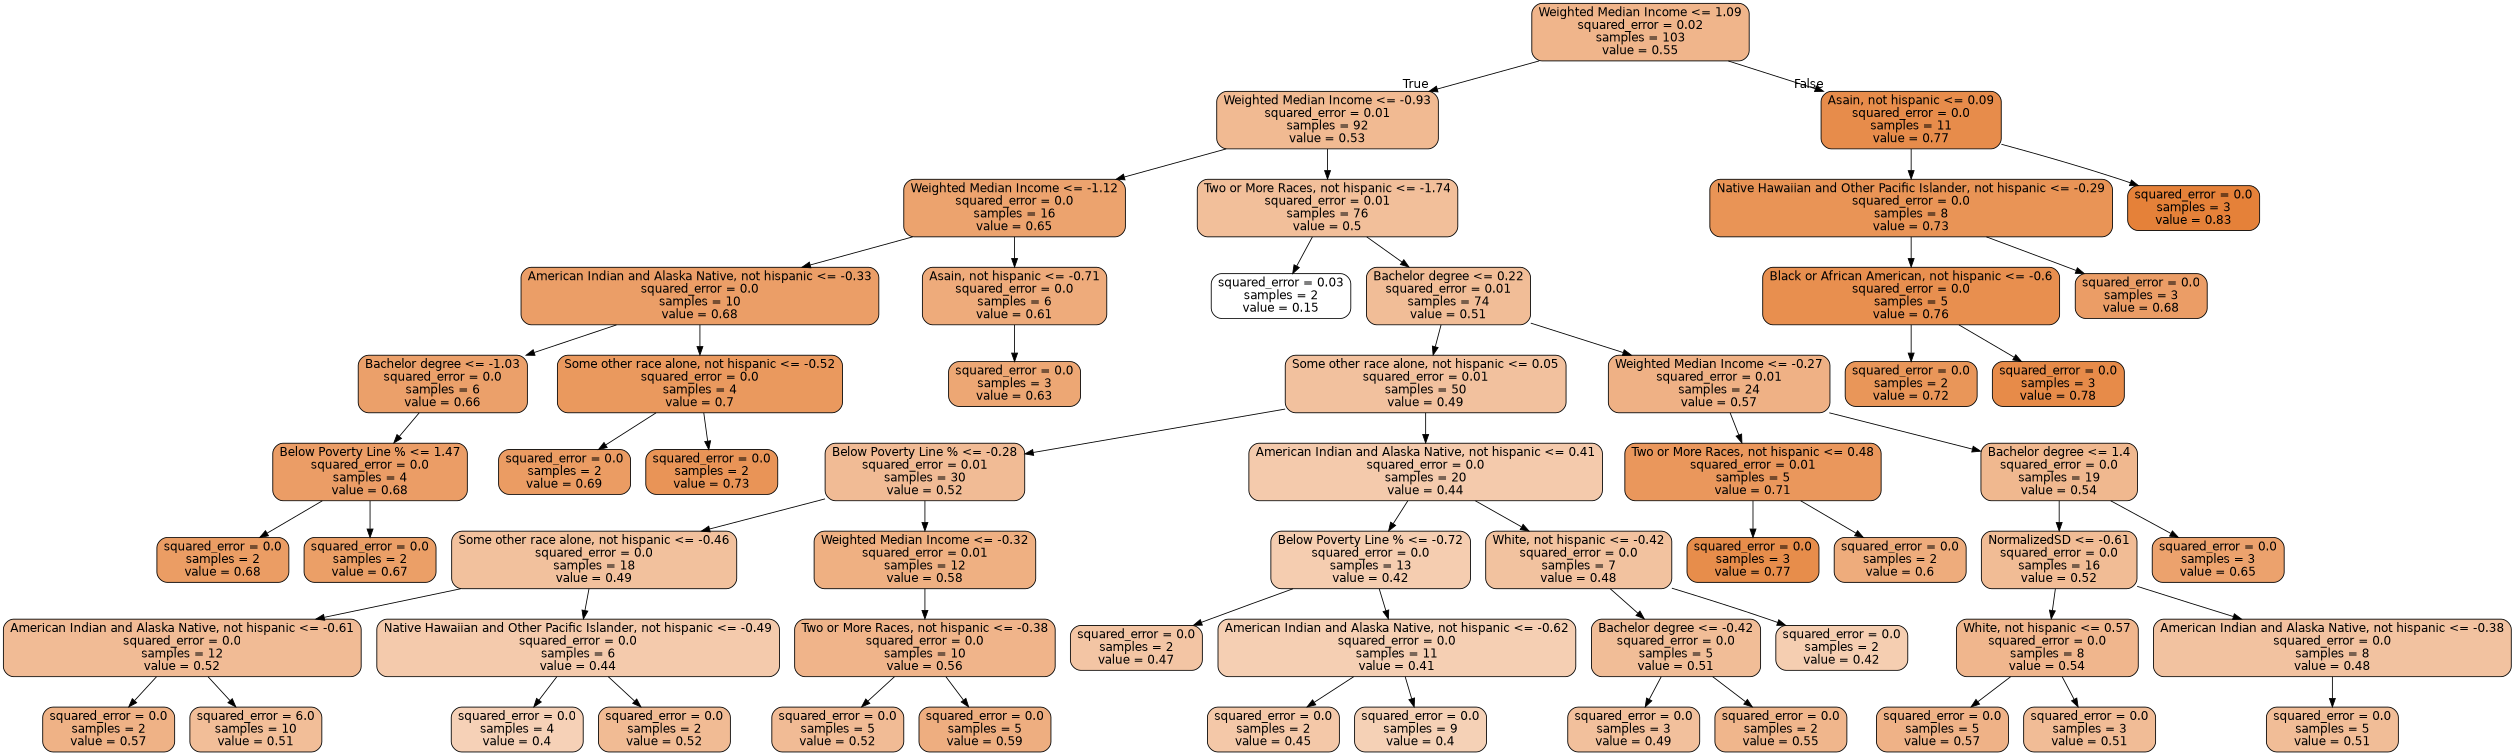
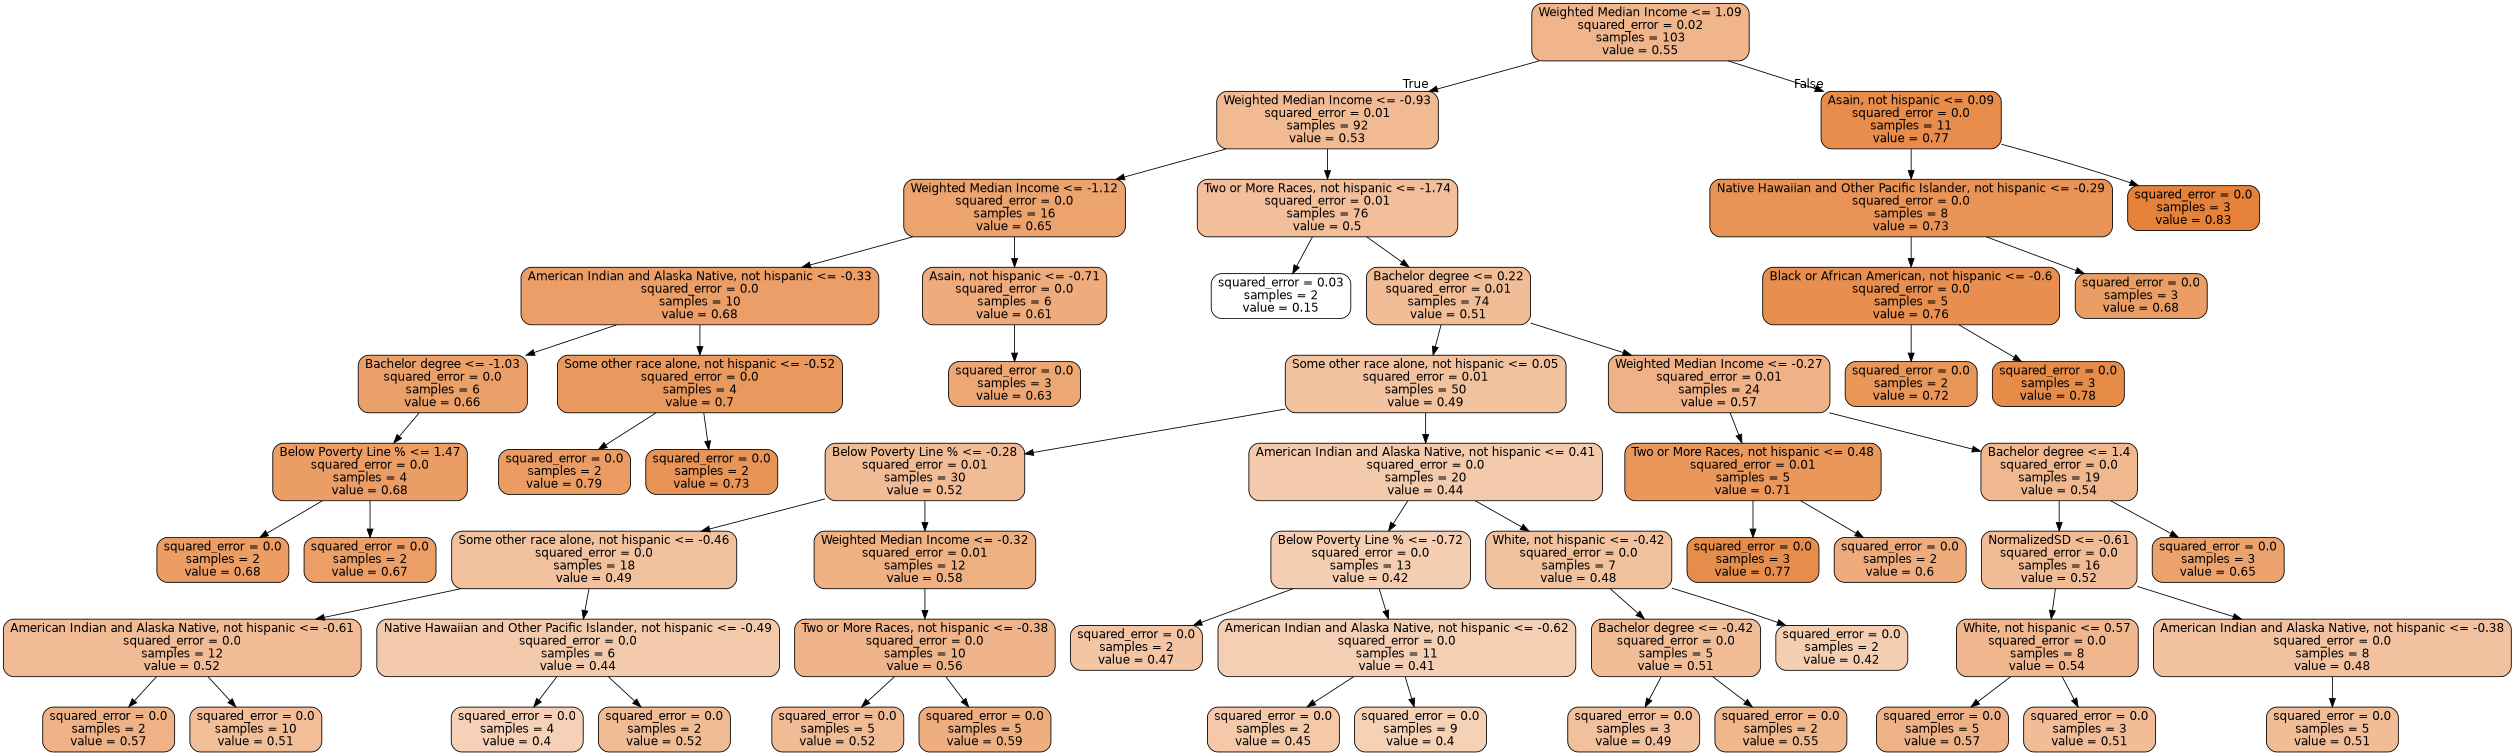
(565, 472) -> (565, 472)
(256, 730) -> (256, 730)
